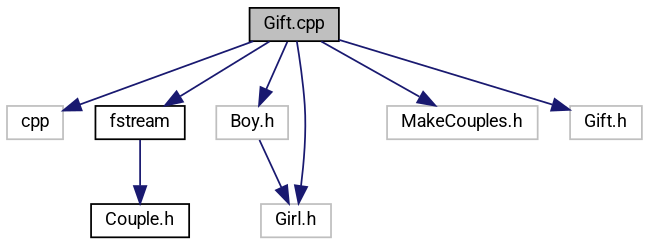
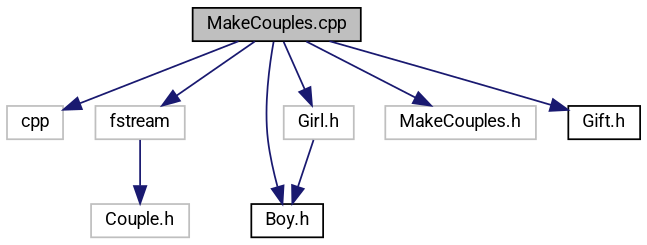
(294, 25) -> (277, 25)
(140, 123) -> (140, 123)
(252, 123) -> (287, 221)
(606, 123) -> (604, 123)
(270, 164) -> (306, 163)
(140, 221) -> (140, 221)
